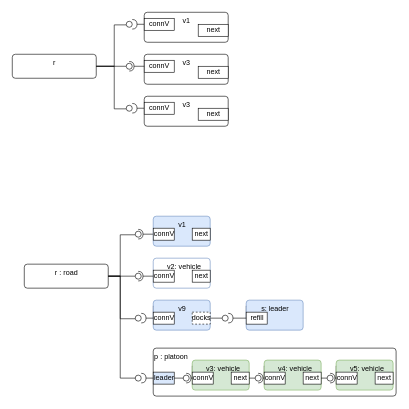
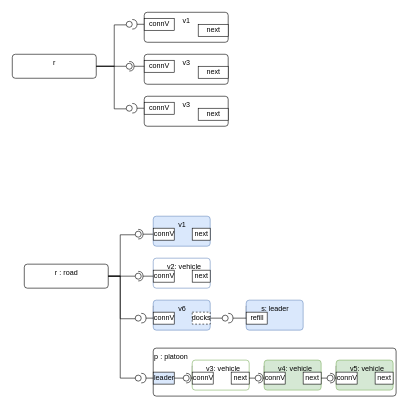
(182, 309) -> (182, 309)
(221, 375) -> (221, 375)
